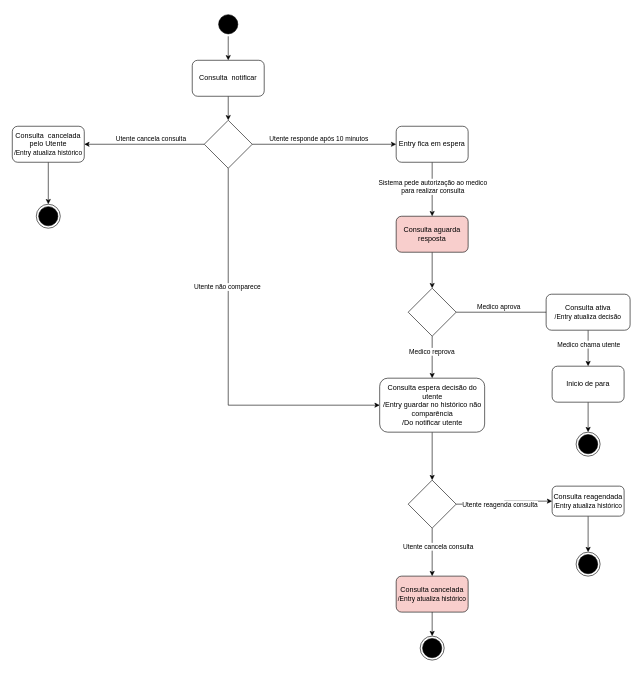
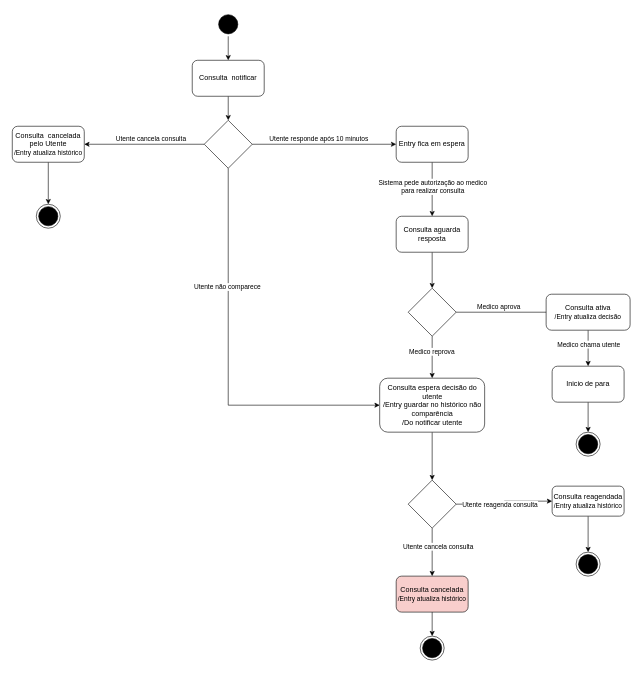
(432, 234) -> (432, 234)
